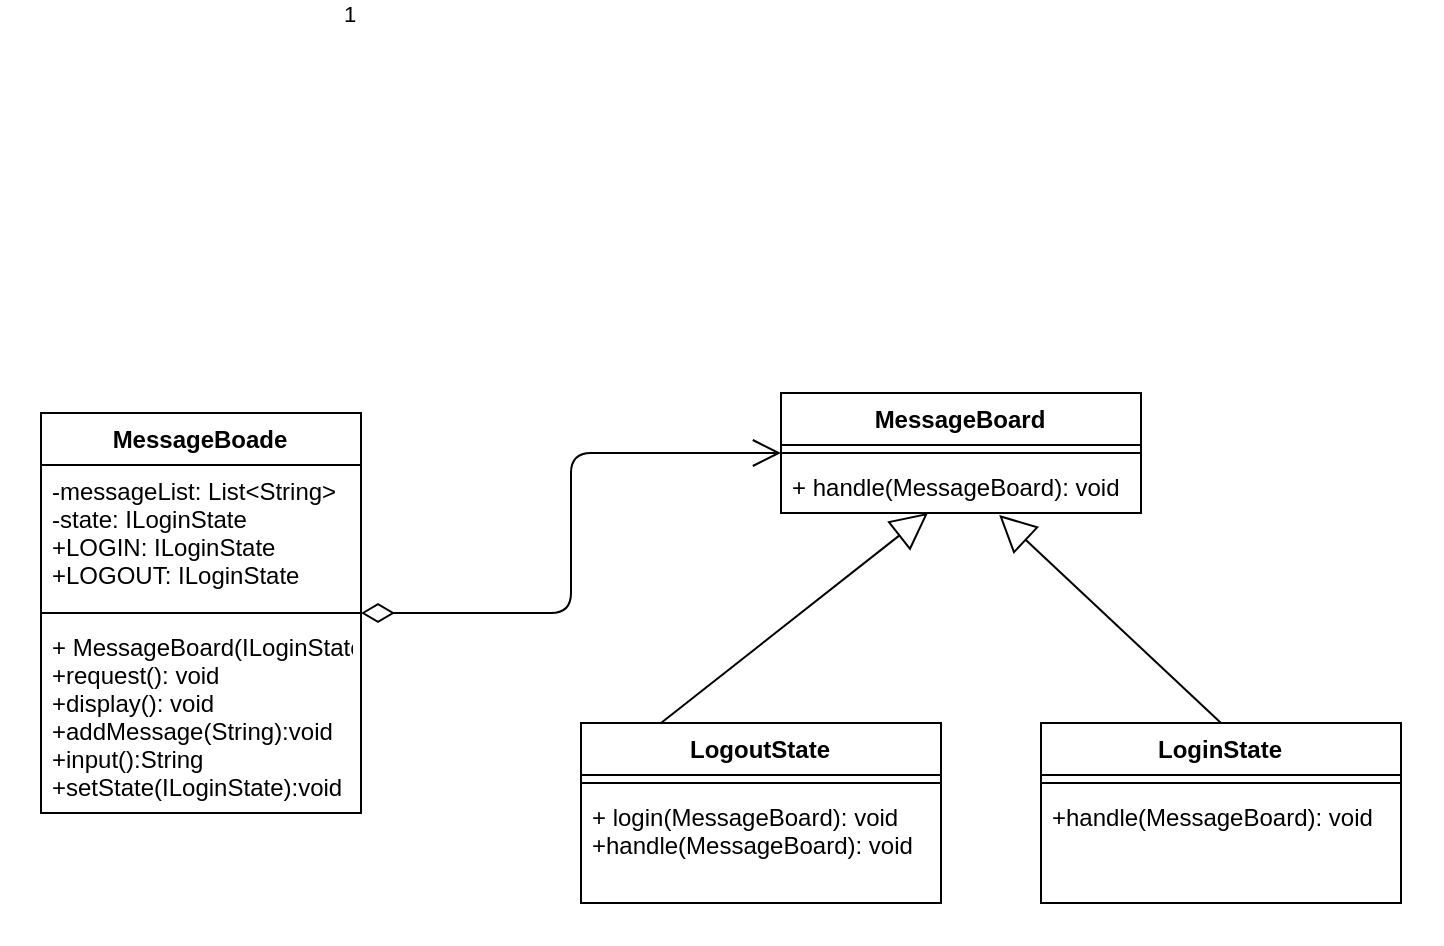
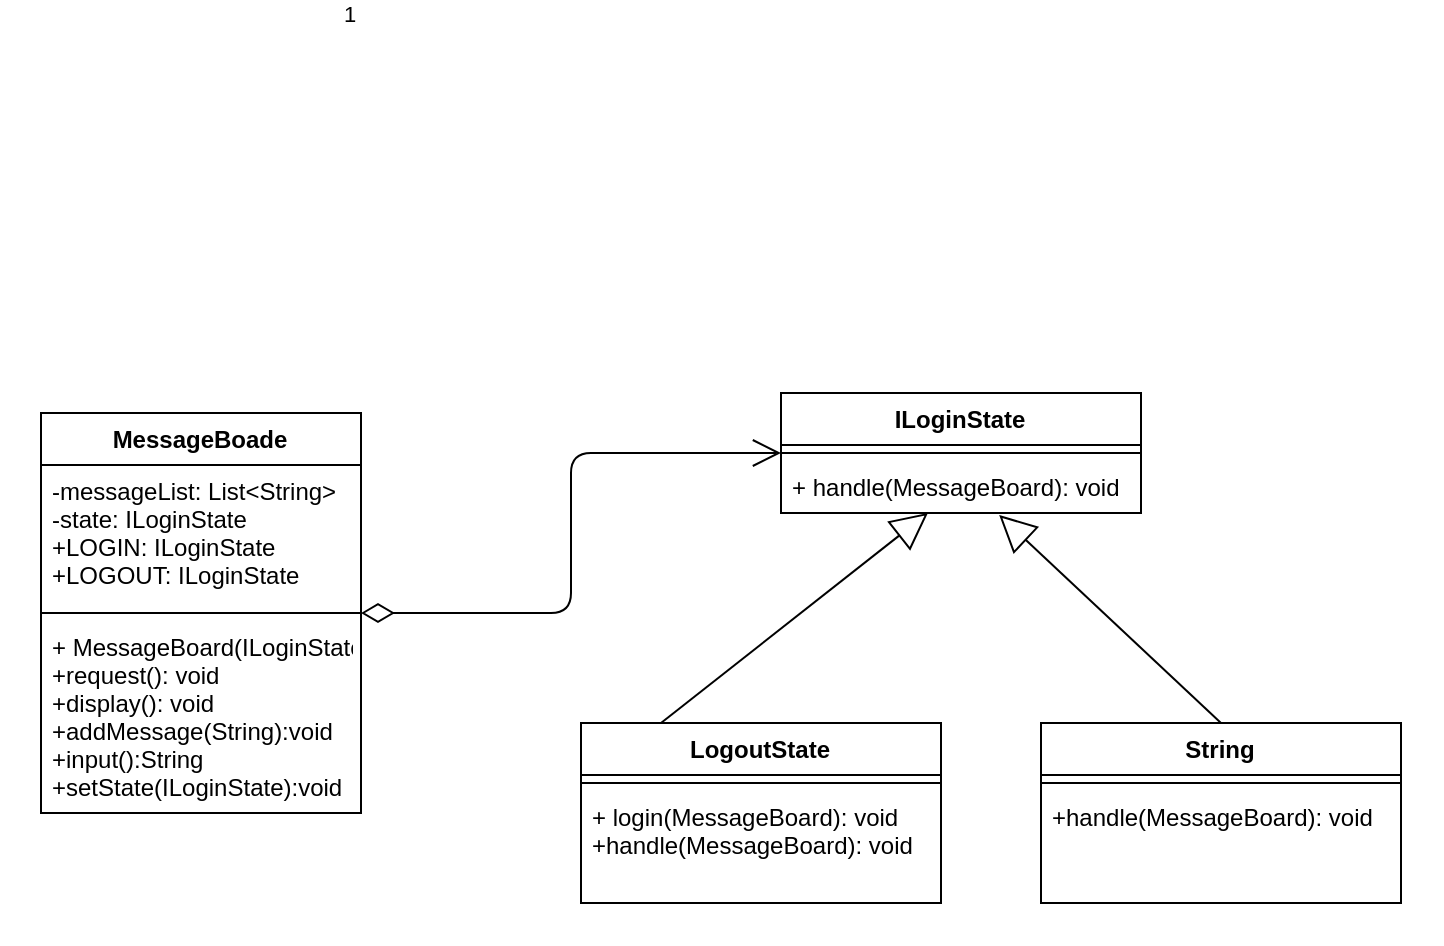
(960, 420) -> (960, 420)
(1220, 750) -> (1220, 750)
